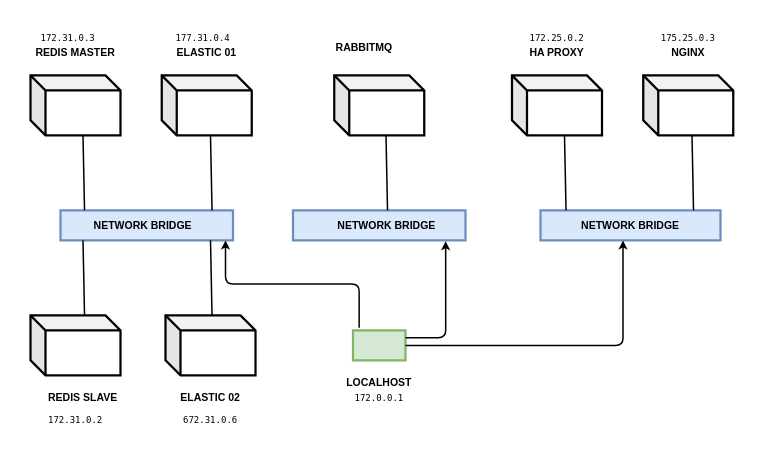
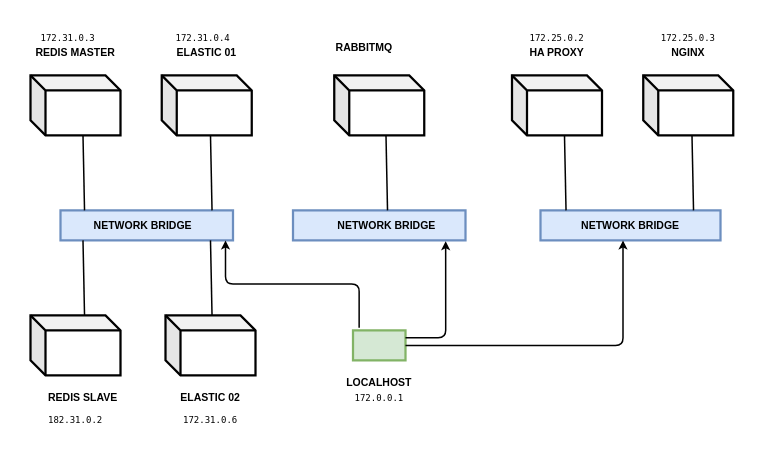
(203, 38) -> (203, 38)
(688, 38) -> (688, 38)
(75, 420) -> (75, 420)
(210, 420) -> (210, 420)
